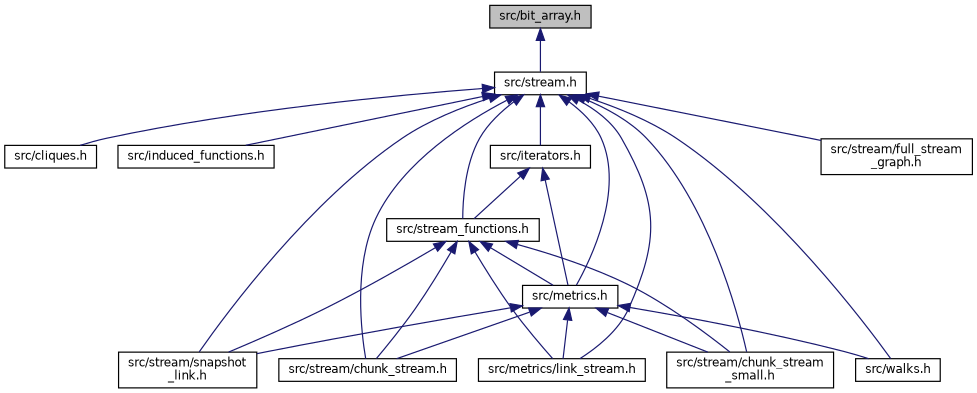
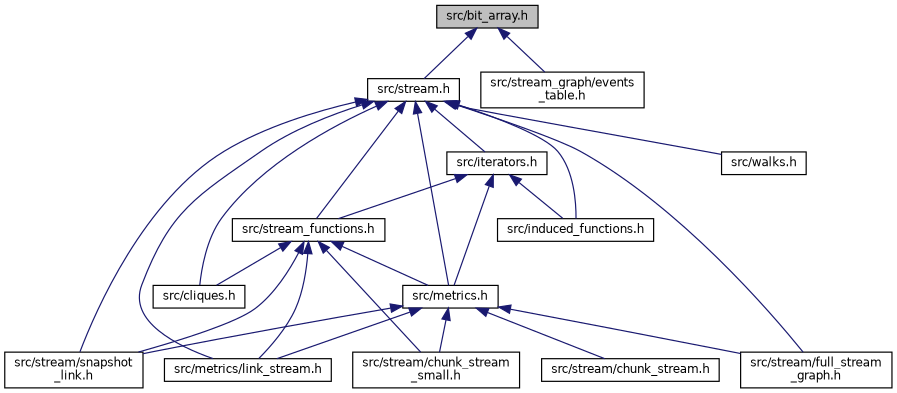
none -> (562, 90)
none -> (541, 200)
(385, 202) -> none
(694, 206) -> none
(416, 307) -> (249, 266)
(750, 330) -> (626, 331)
